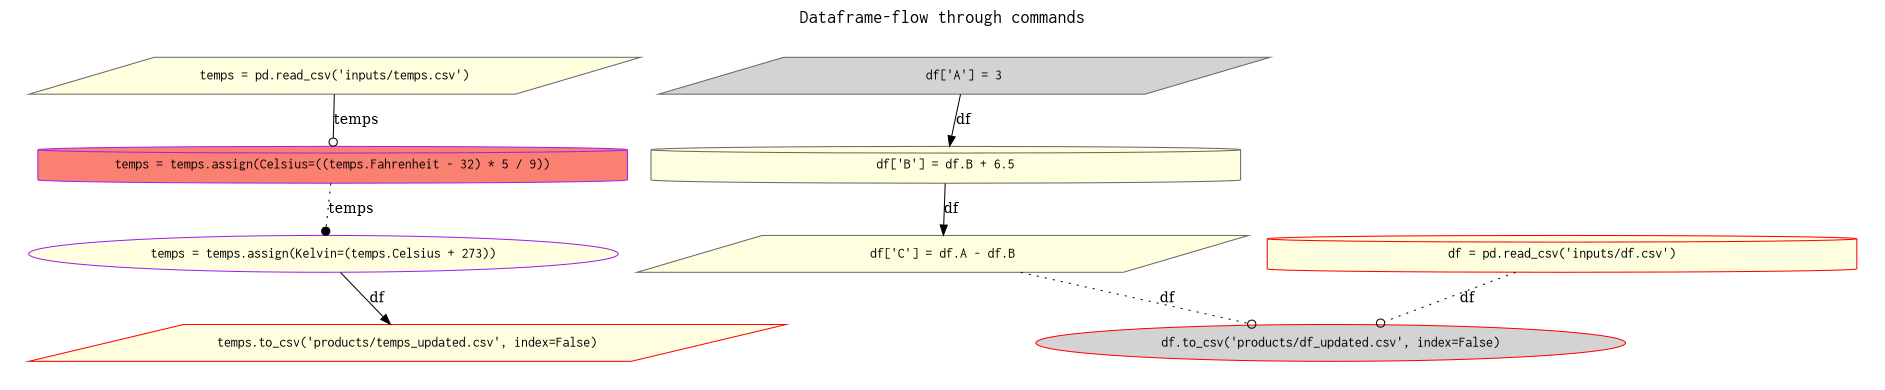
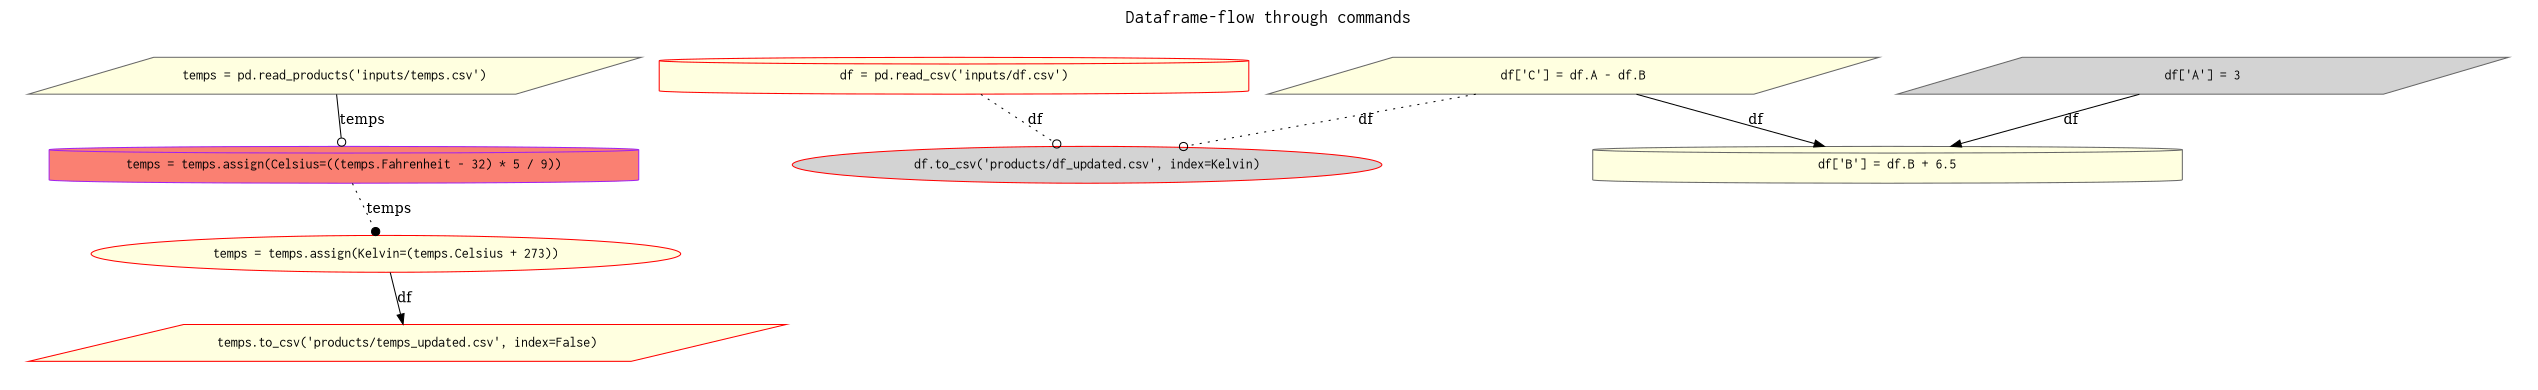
(335, 76) -> (335, 76)
(944, 204) -> (1725, 119)
(323, 254) -> (386, 254)
(1331, 343) -> (1087, 165)
